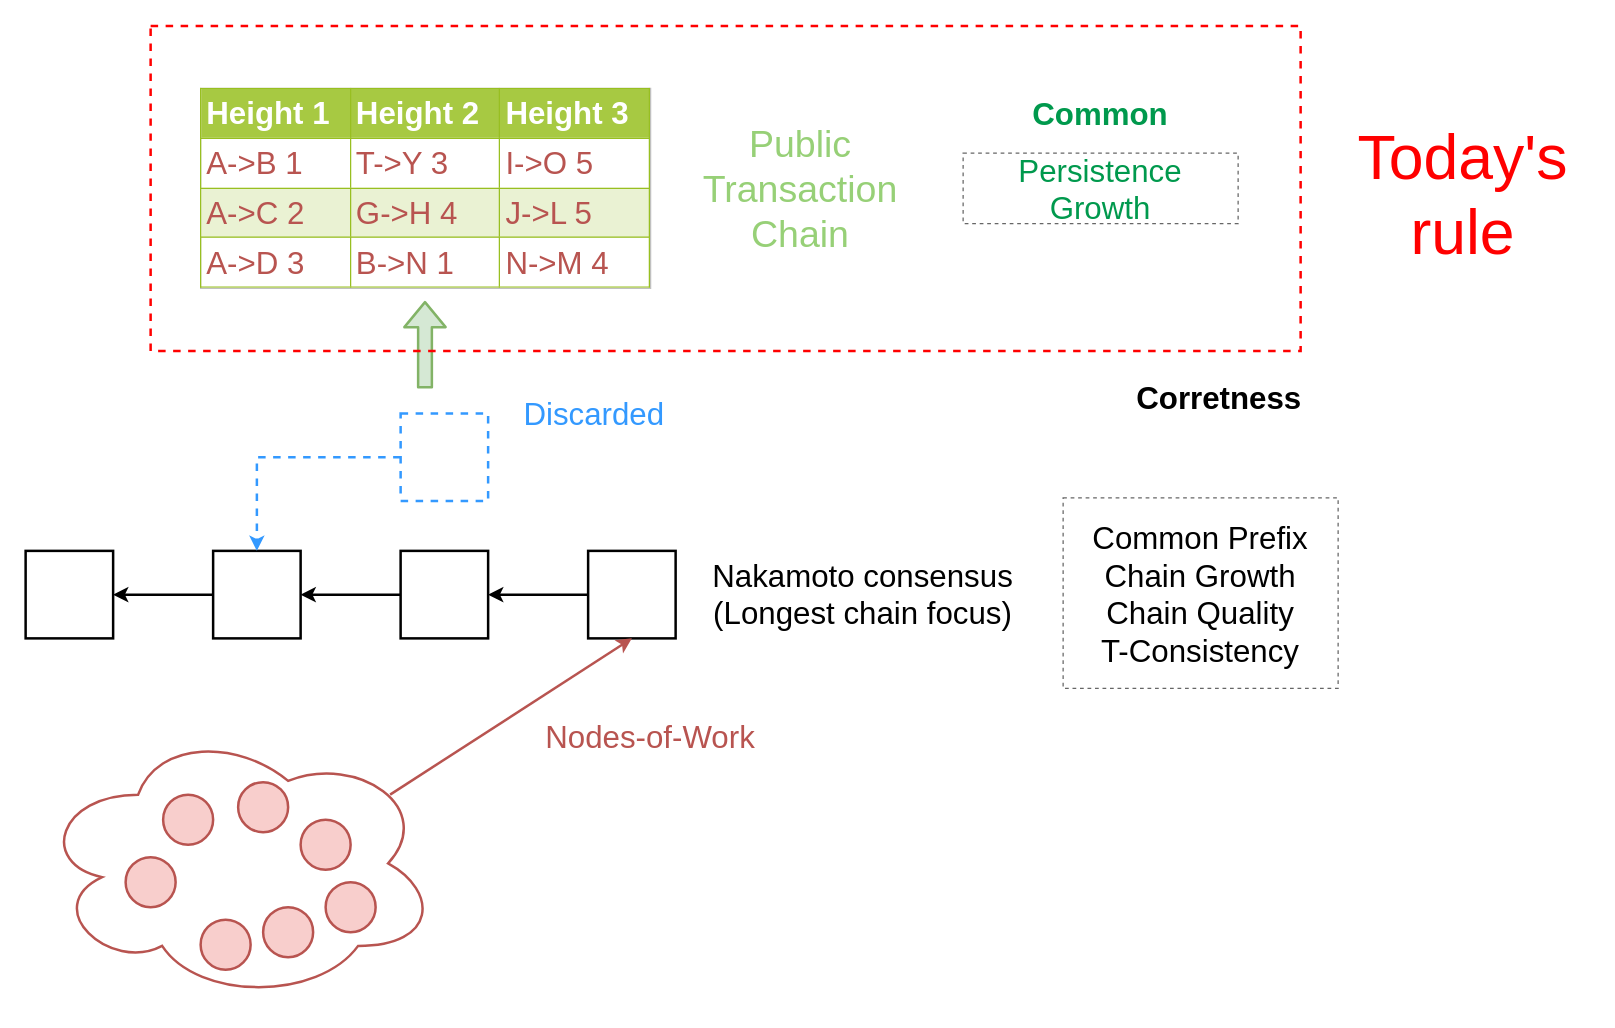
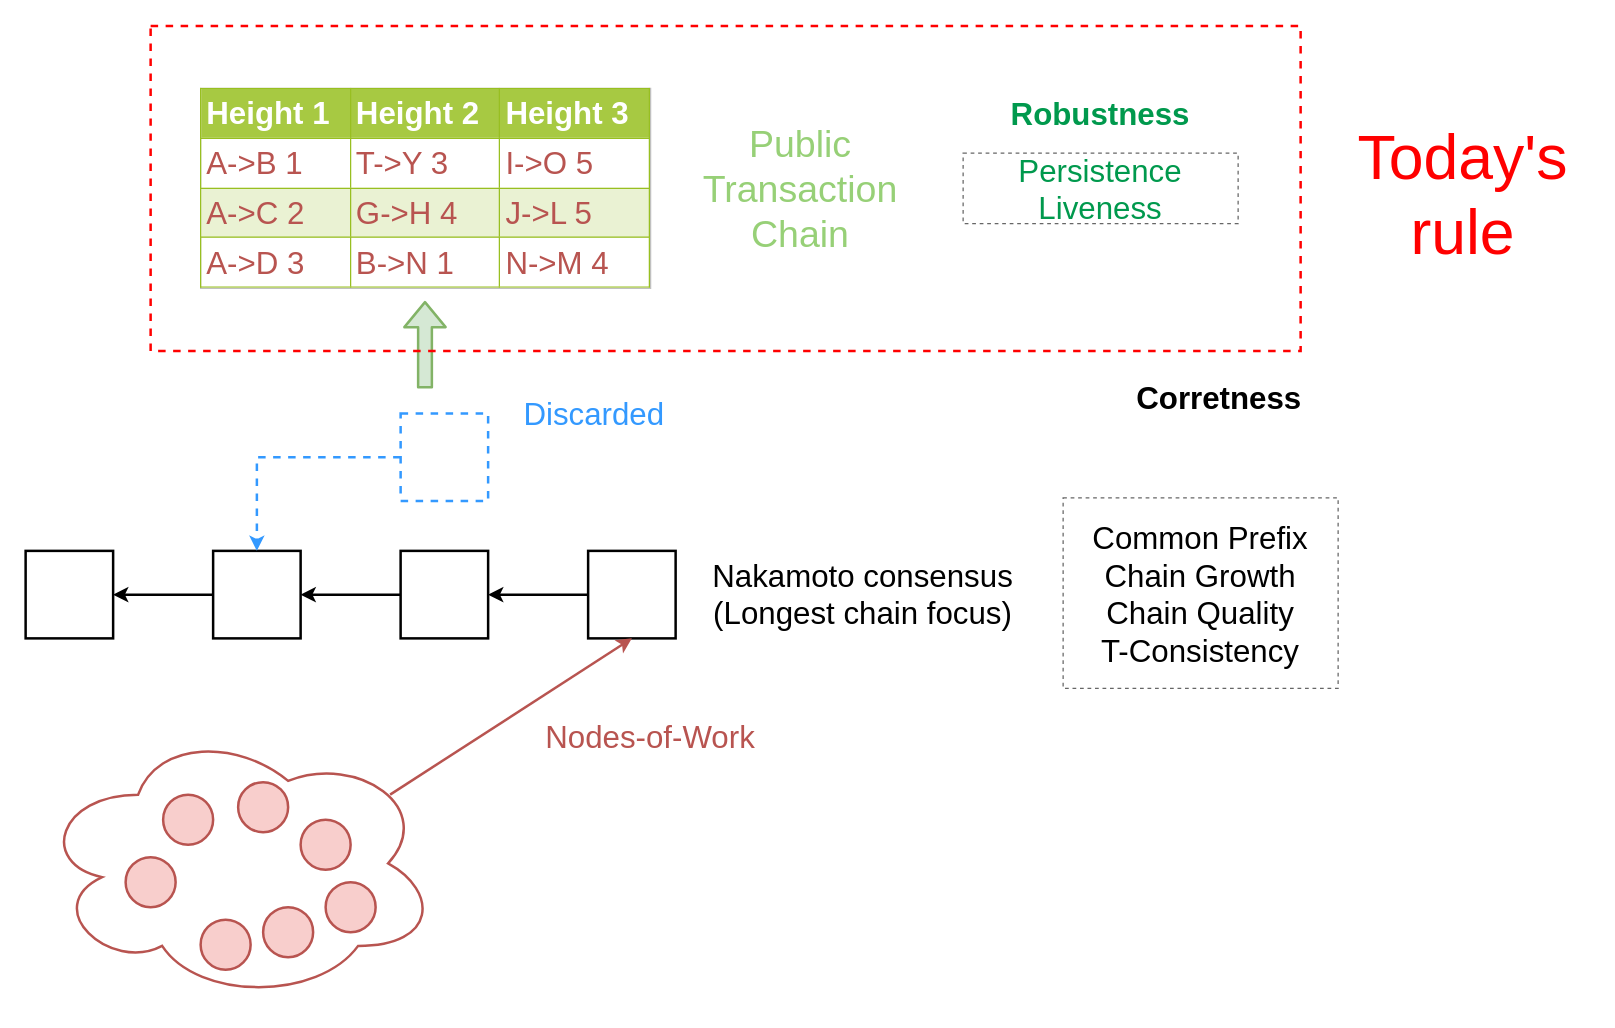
(1101, 113) -> (1101, 113)
(1101, 188) -> (1101, 188)
